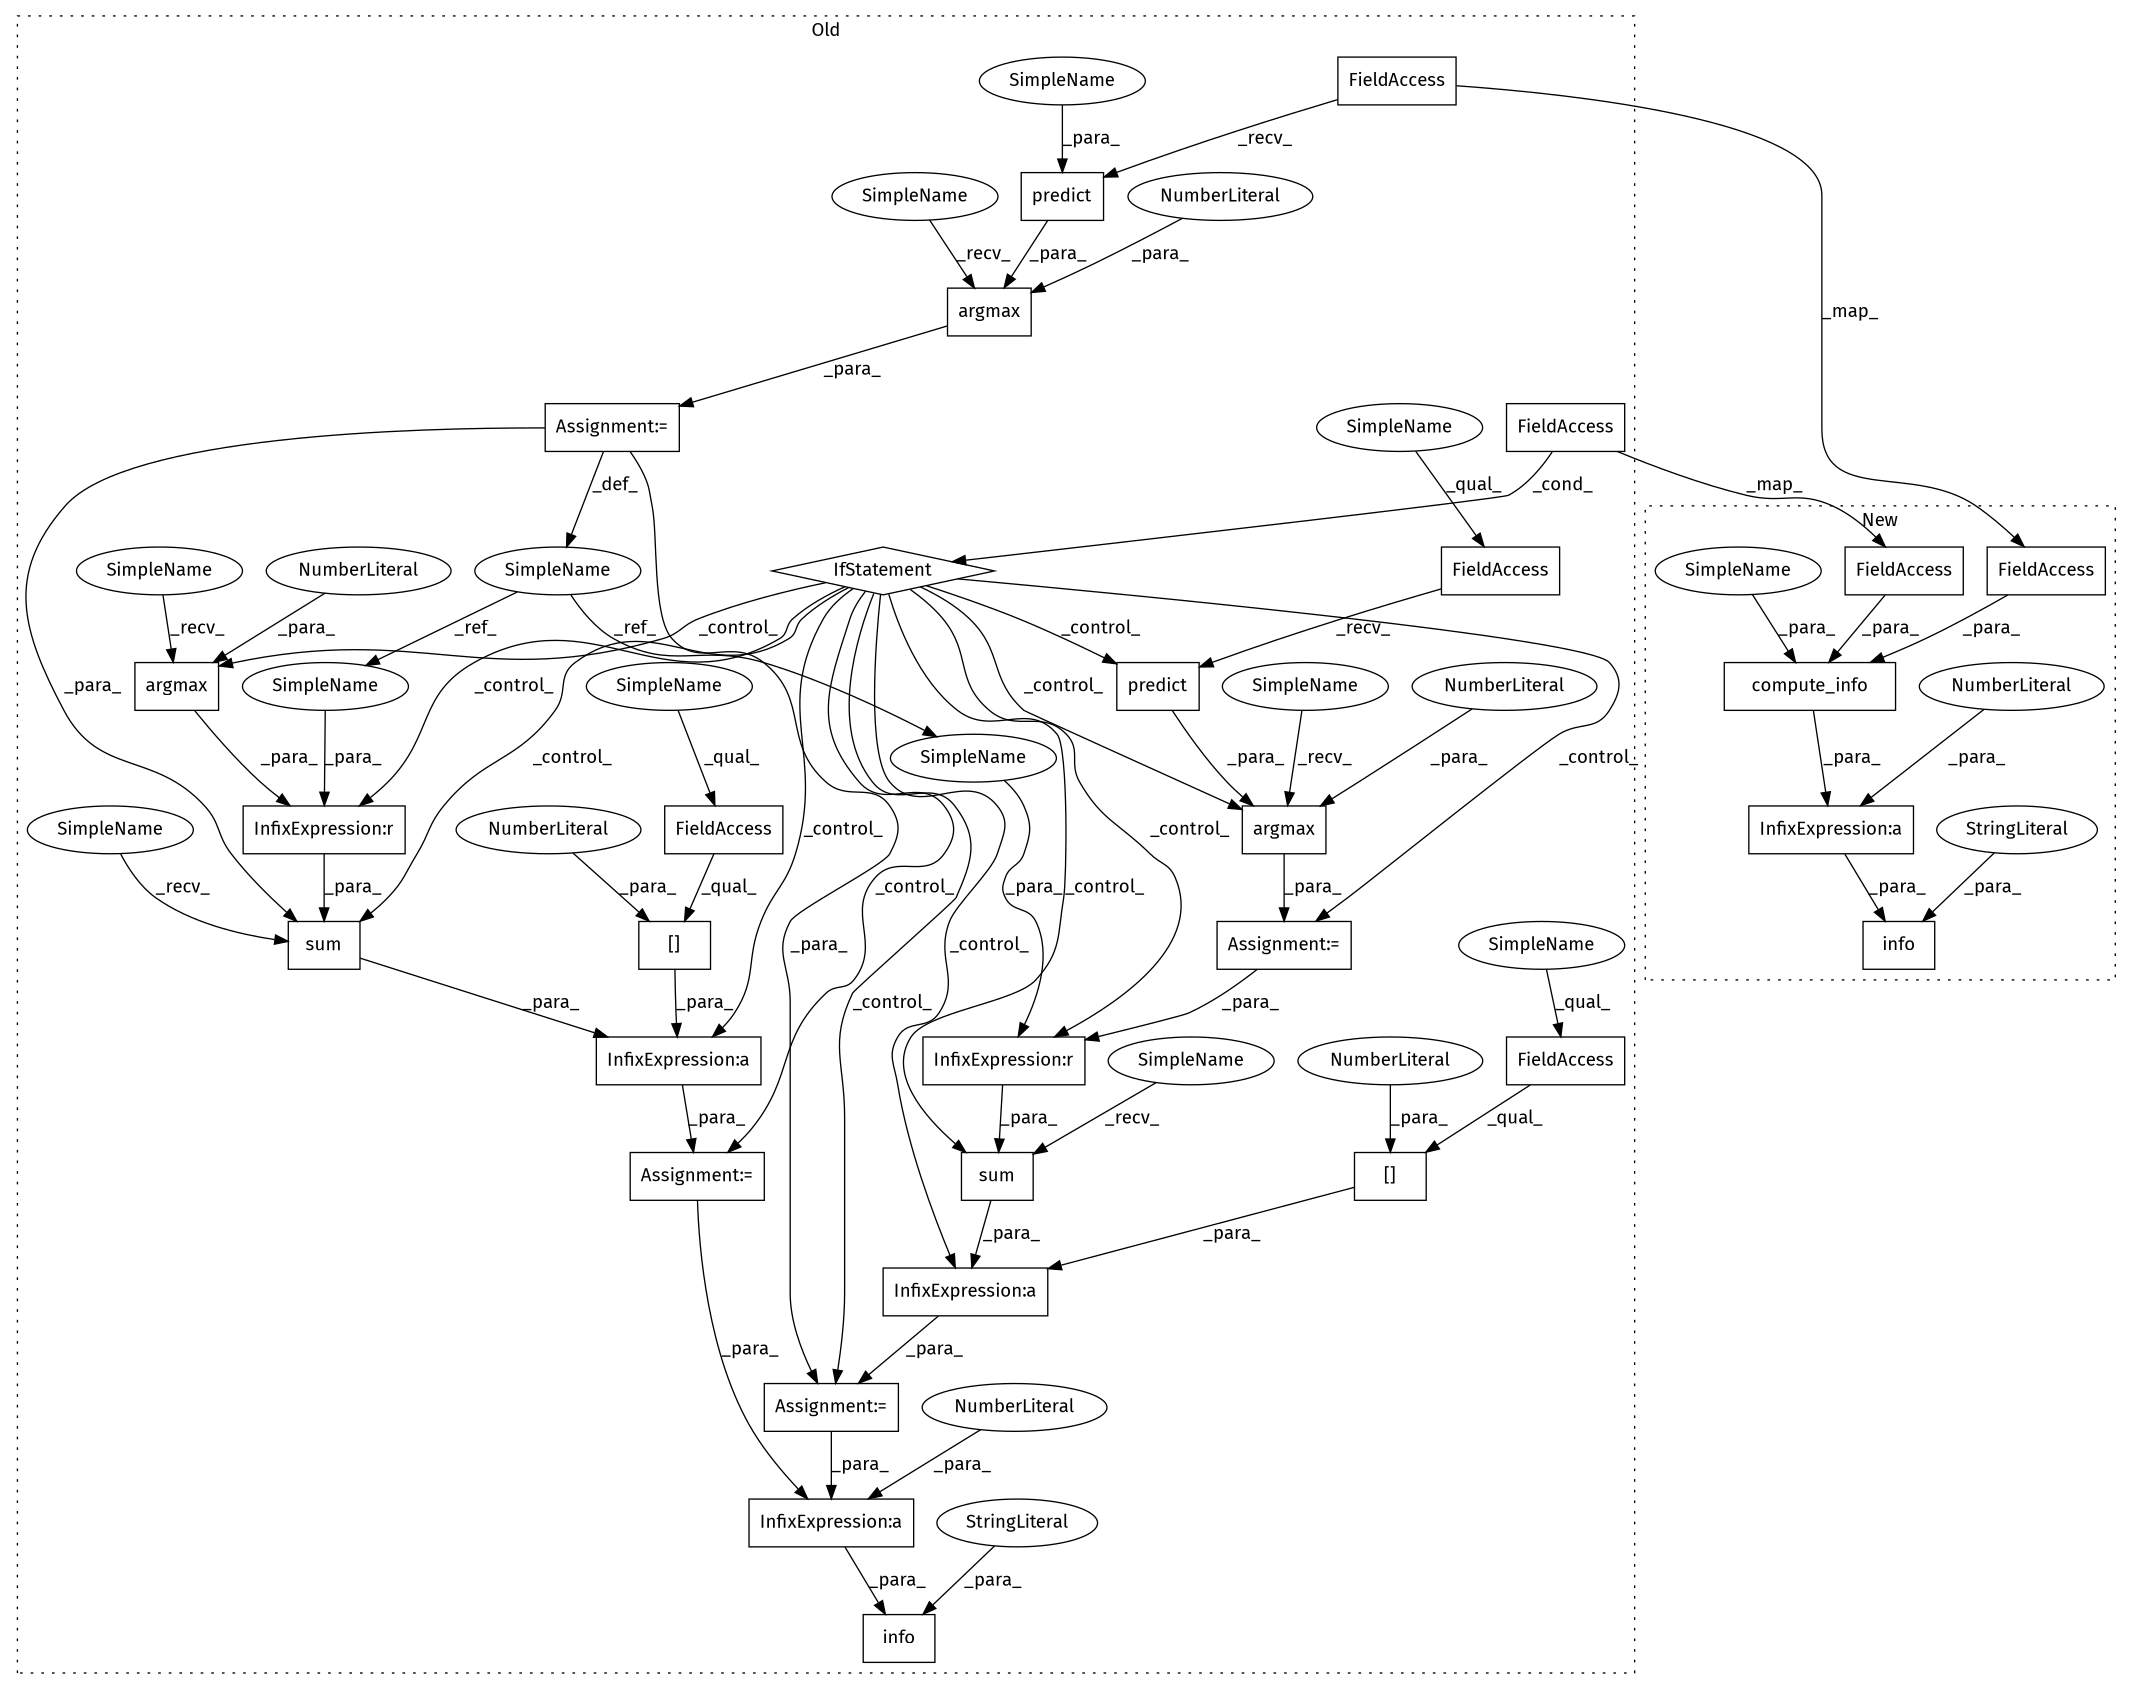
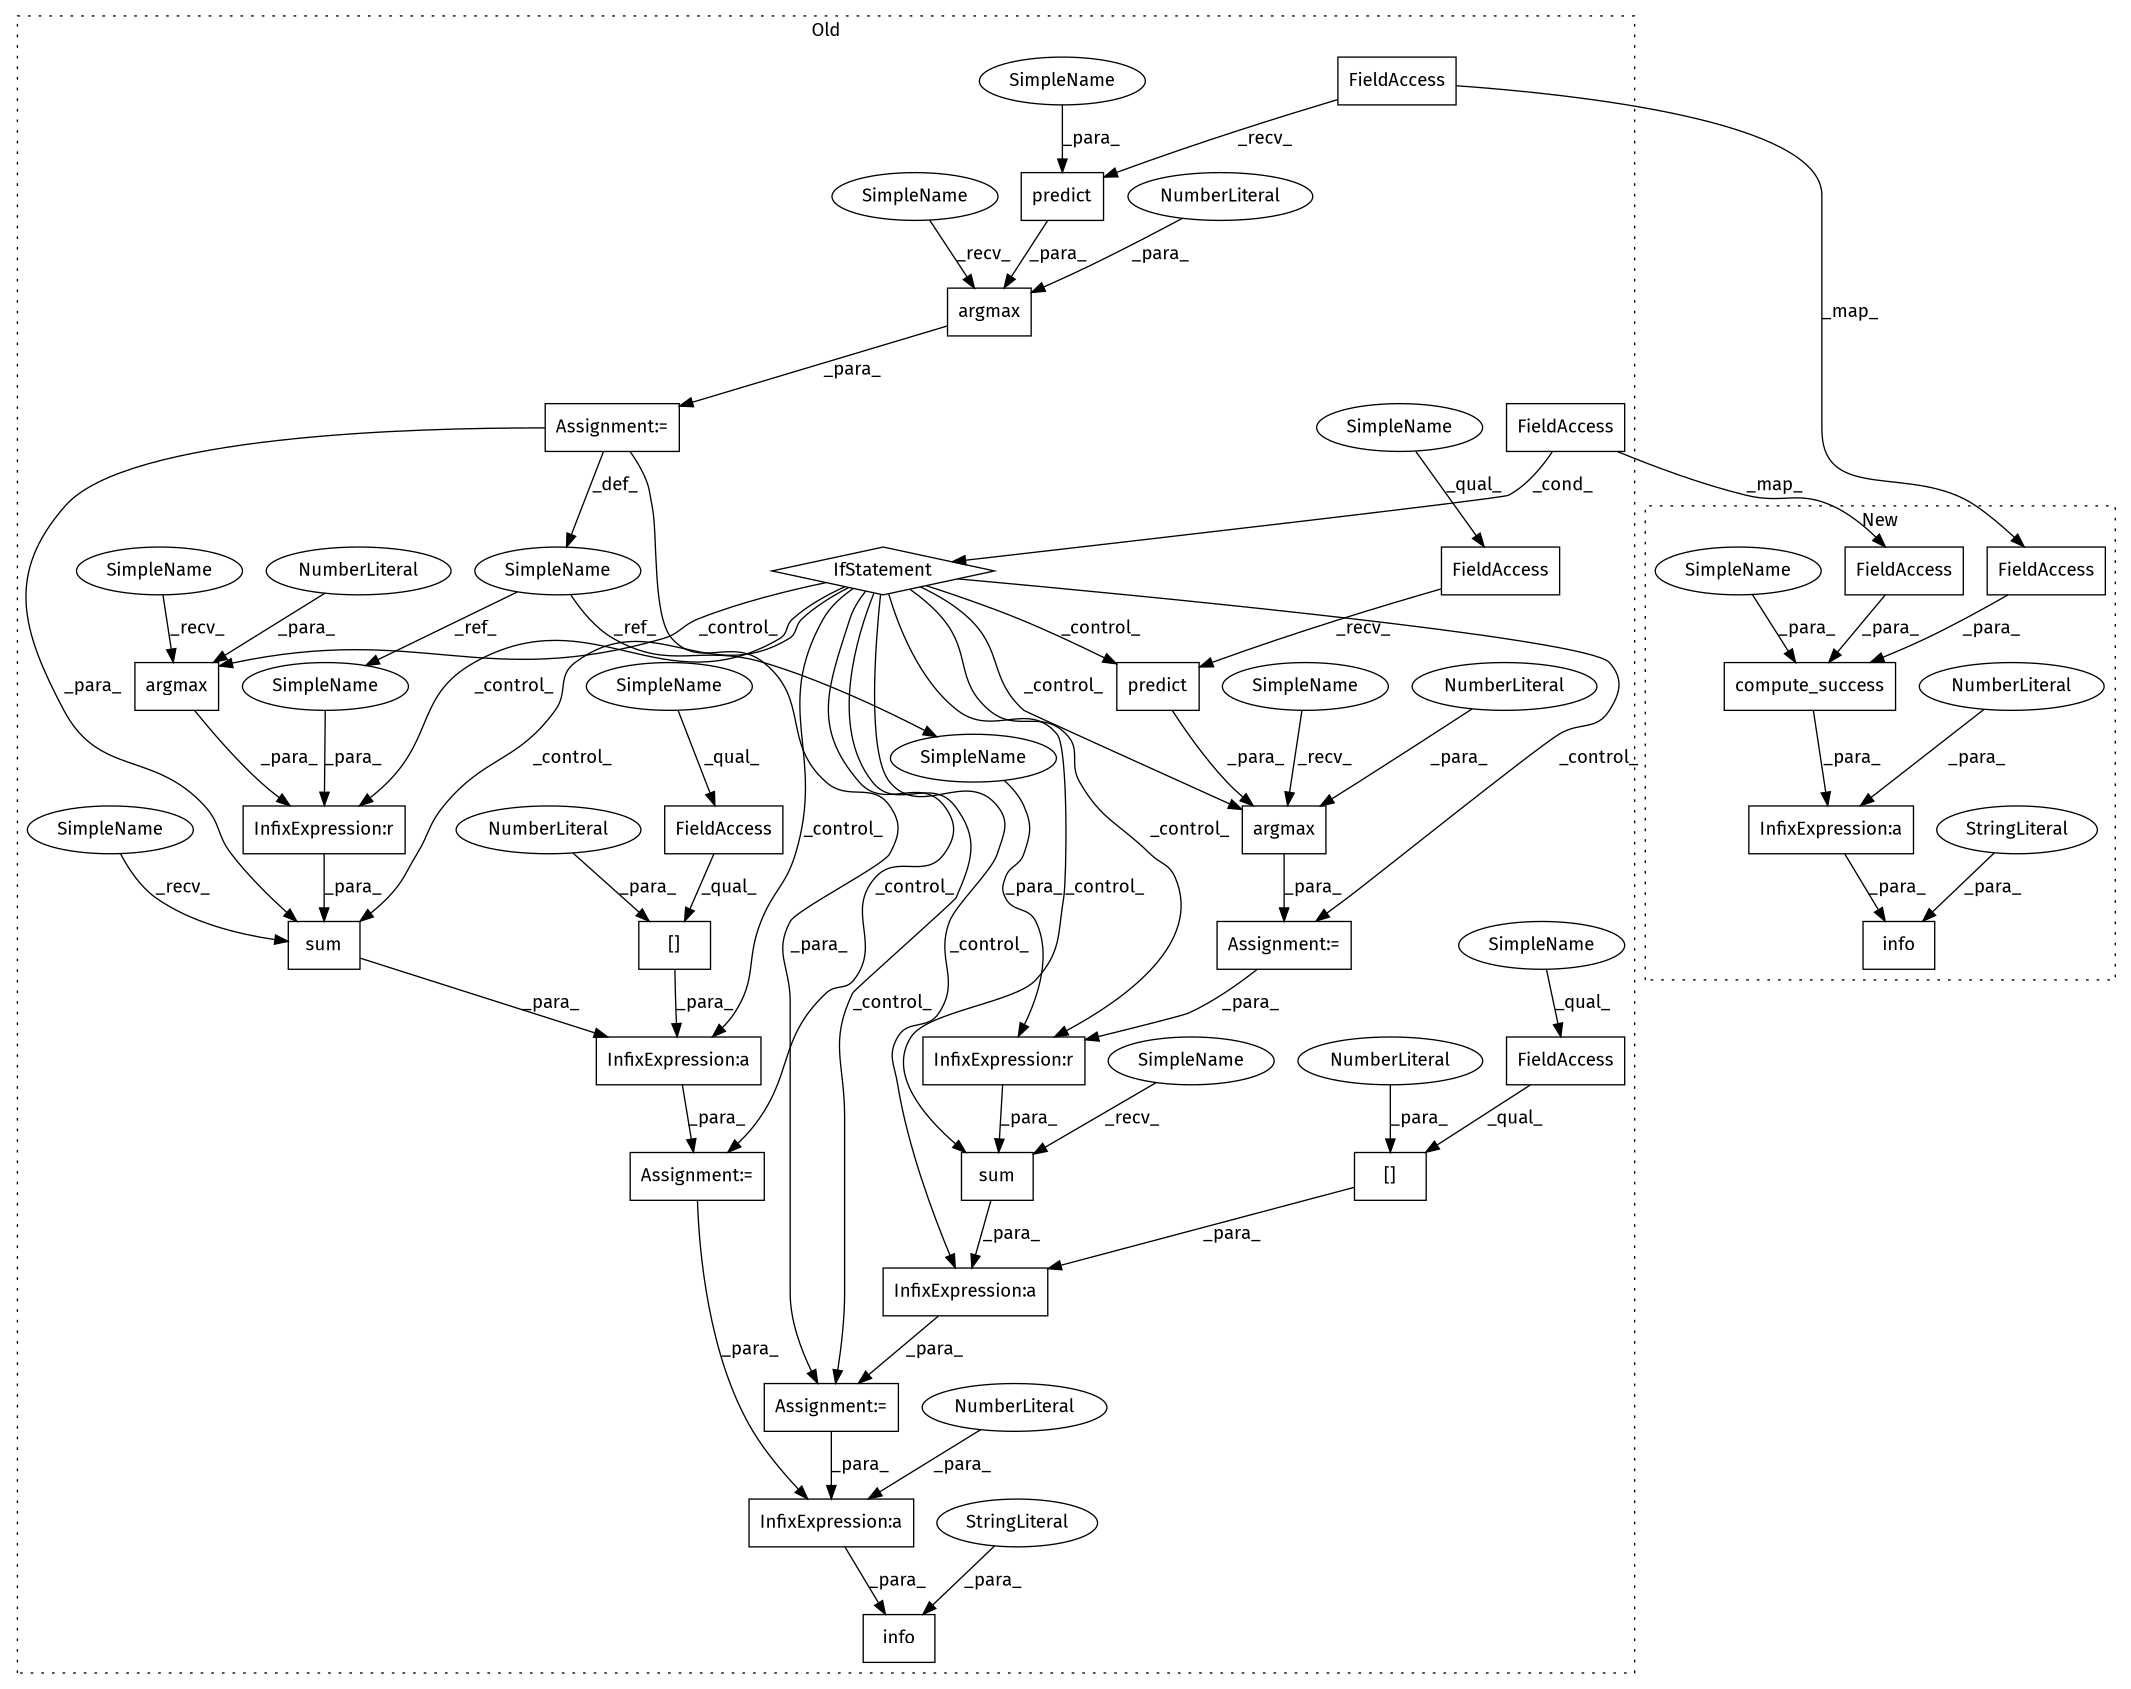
(1810, 686) -> (1810, 686)
